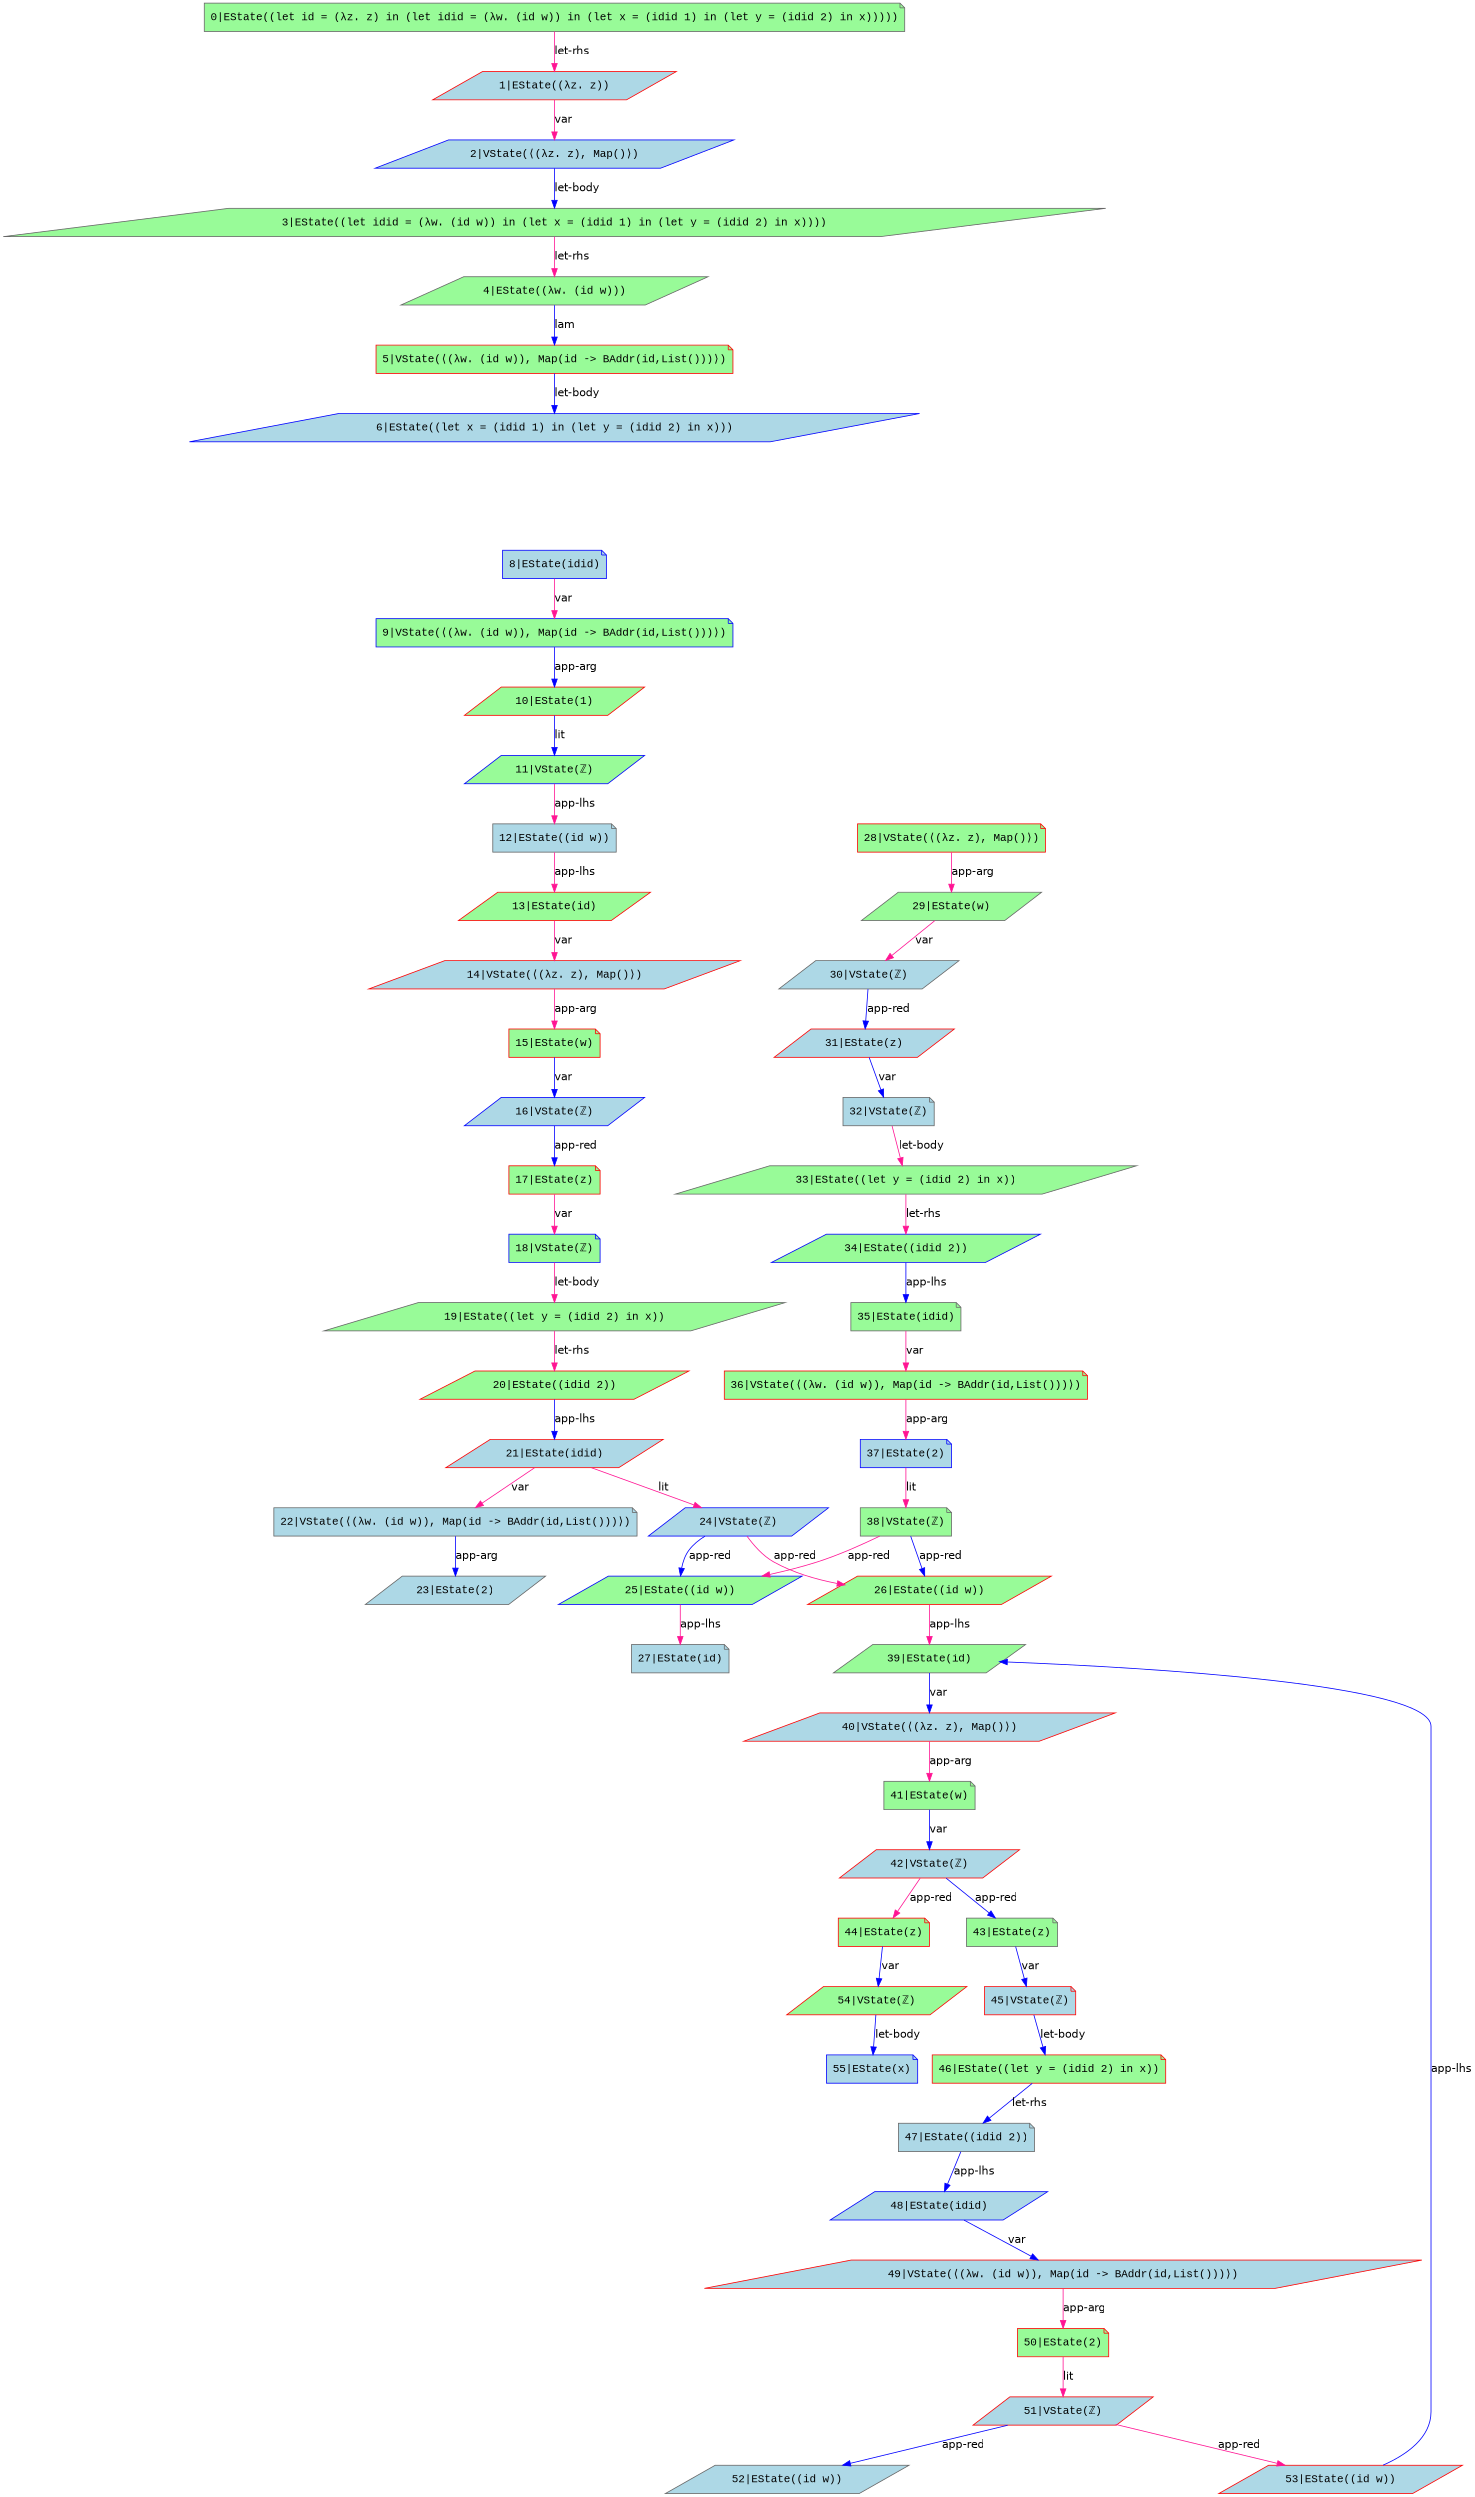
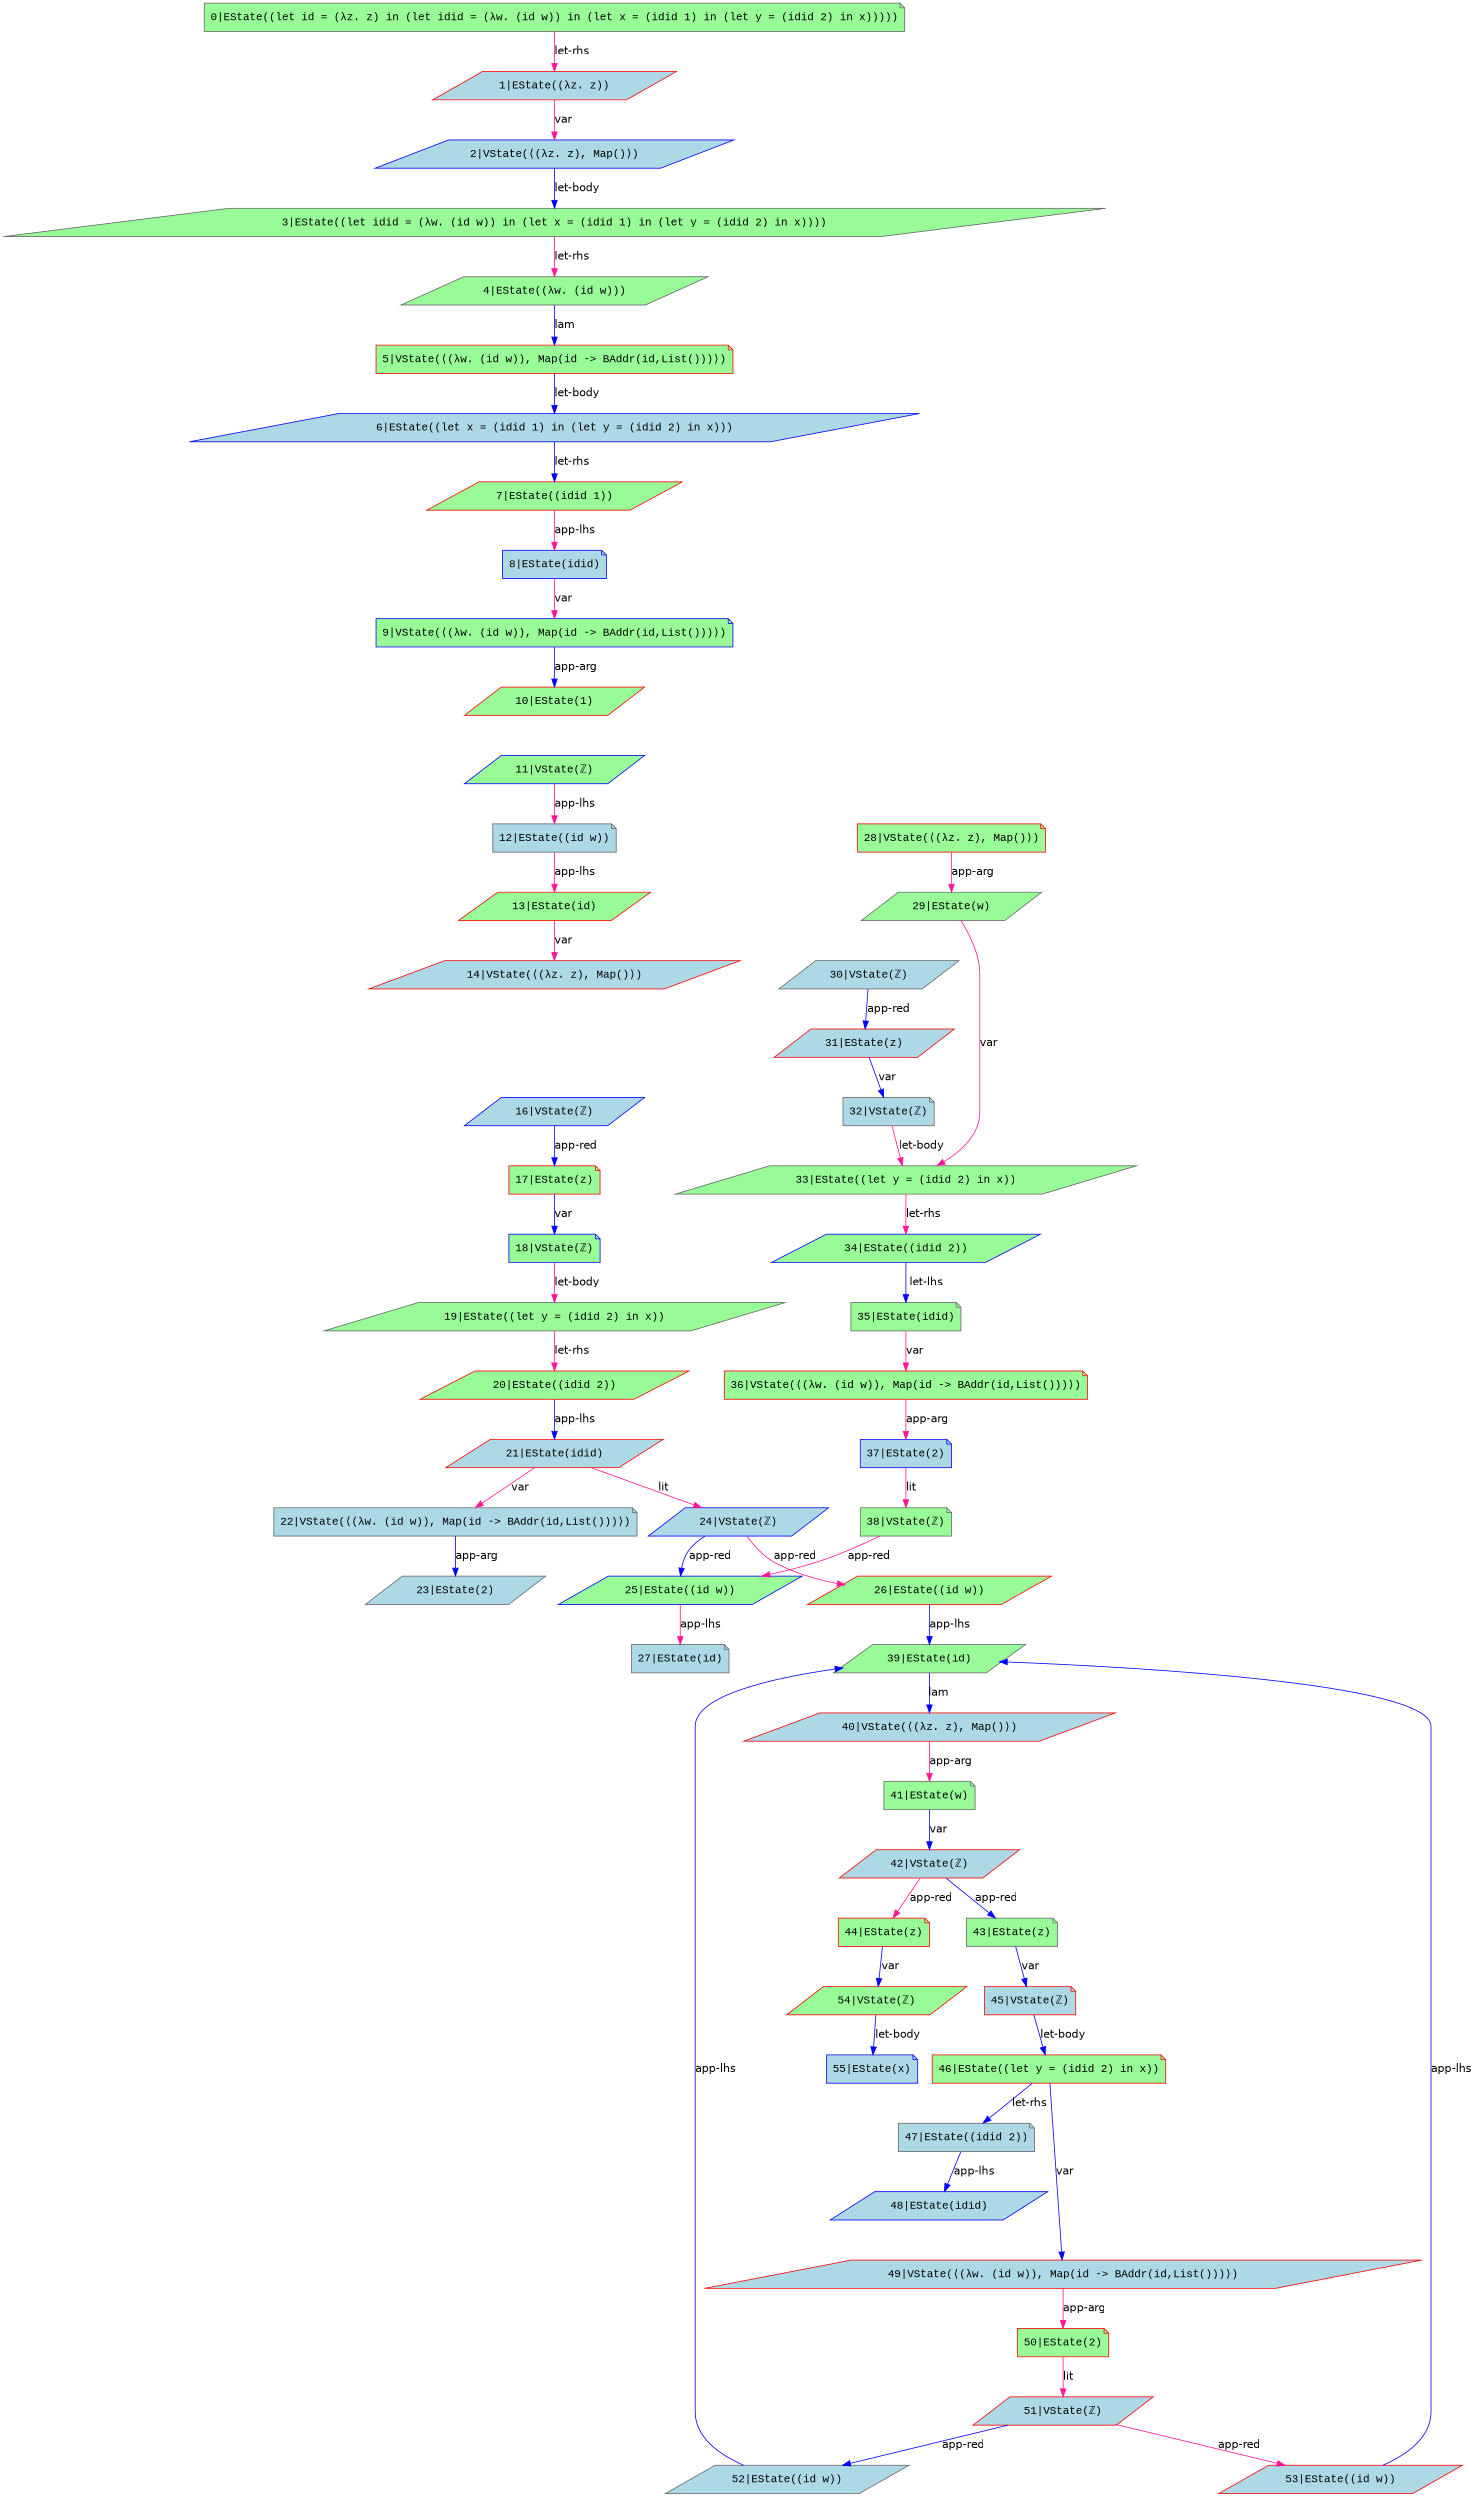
none -> (554, 496)
(554, 731) -> none
(913, 938) -> (980, 1046)
(554, 1043) -> none
(554, 1210) -> (554, 1210)
(926, 1283) -> (926, 1283)
(916, 1552) -> none
(929, 1621) -> (929, 1621)
(939, 1693) -> (939, 1693)
none -> (695, 2028)
(998, 2238) -> (1056, 2168)
